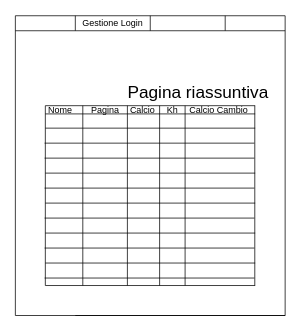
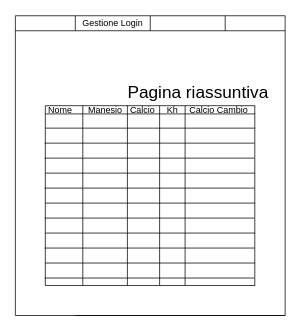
(105, 110) -> (105, 110)
